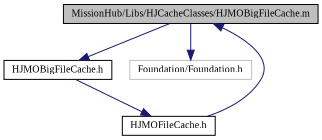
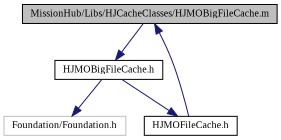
(191, 37) -> (90, 94)
